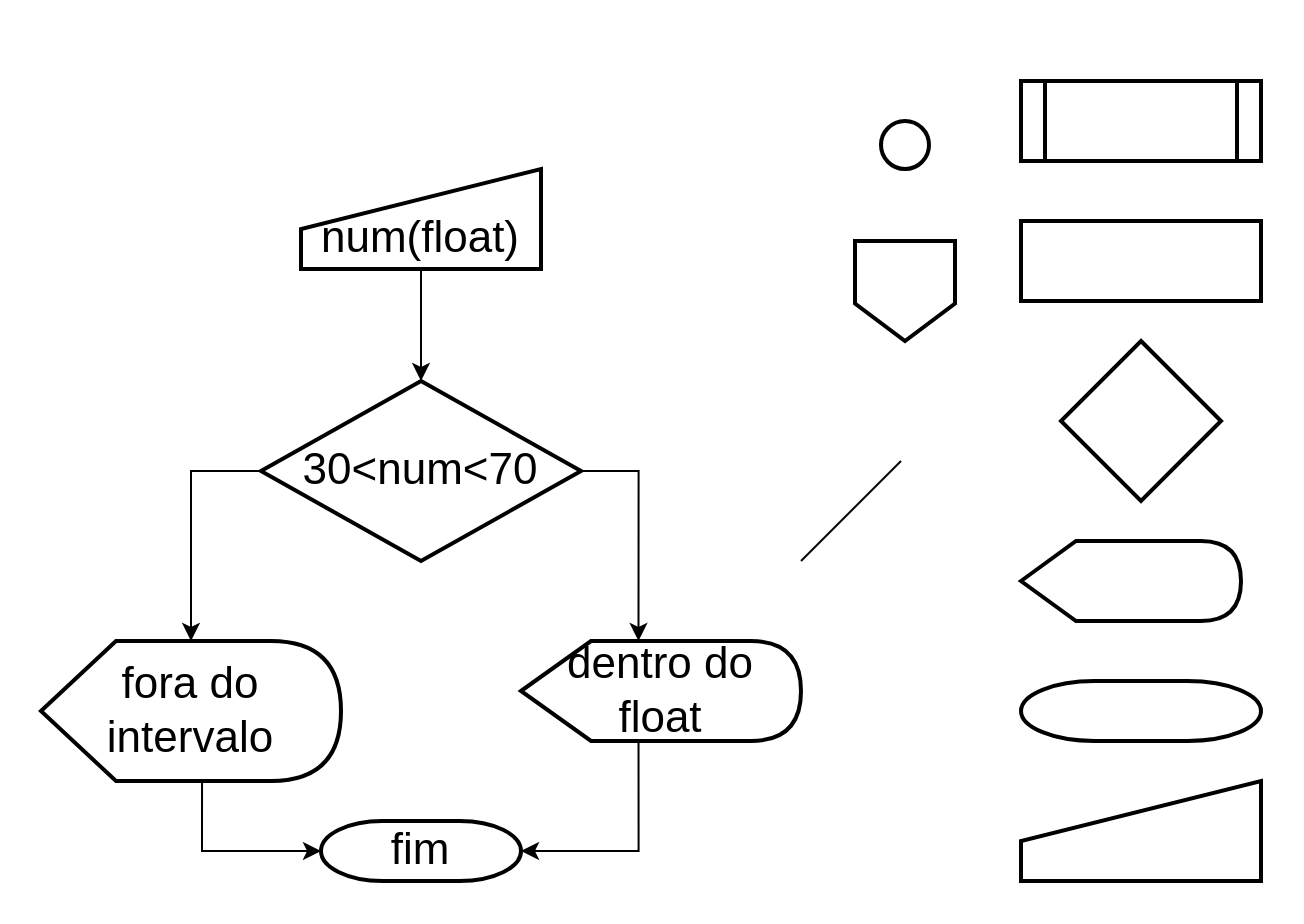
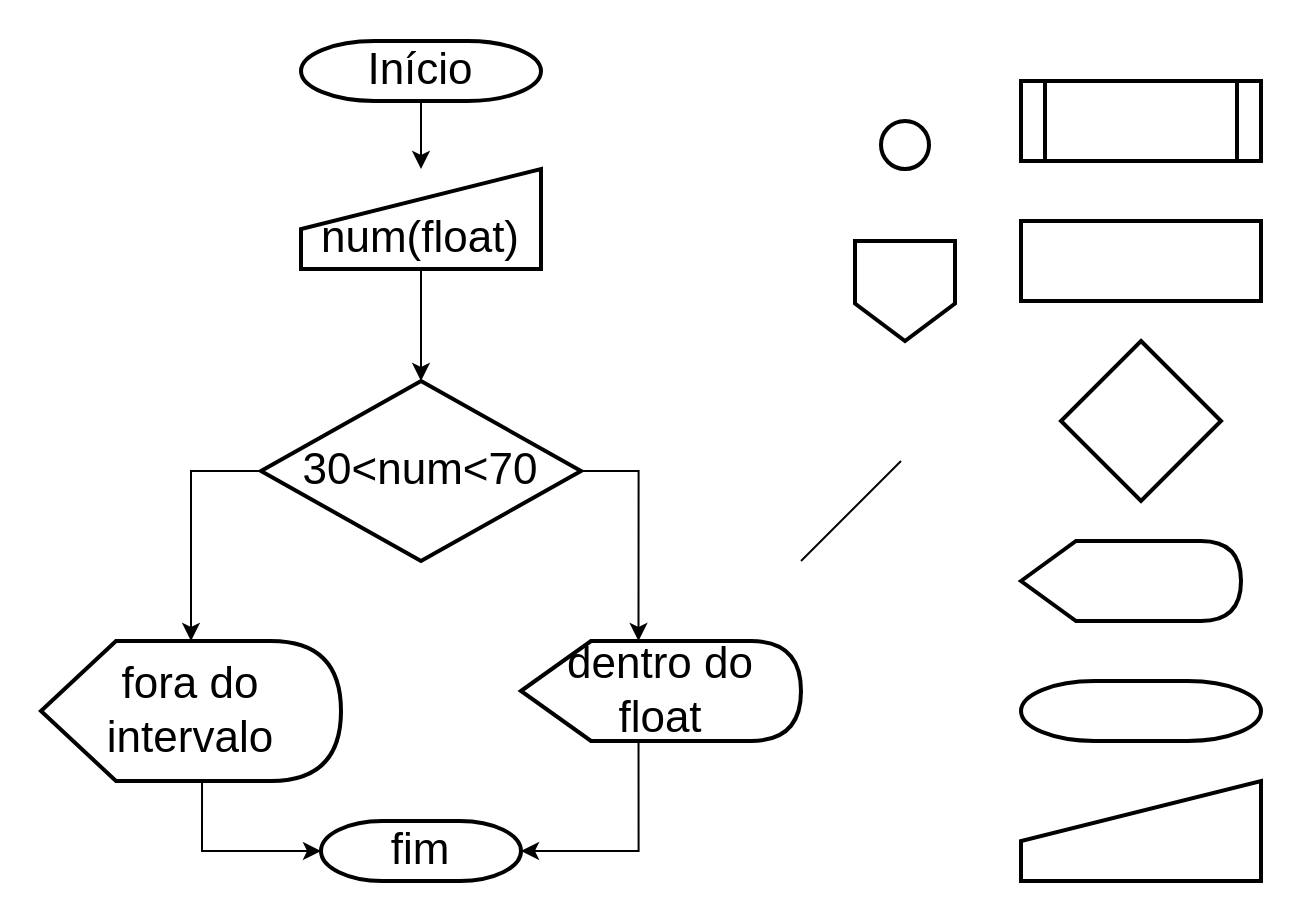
none -> (421, 71)
none -> (421, 128)
